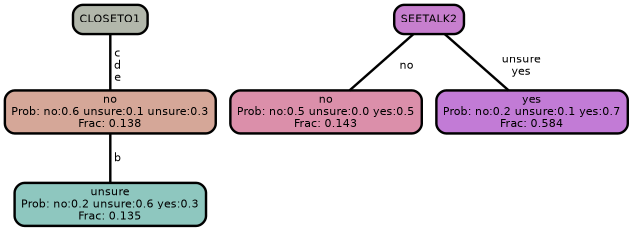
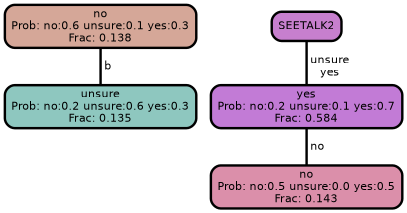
(110, 19) -> none
(381, 62) -> (307, 147)
(110, 112) -> (101, 26)
